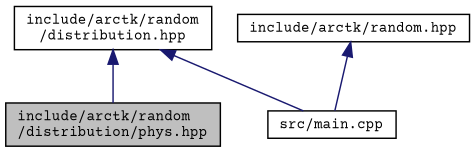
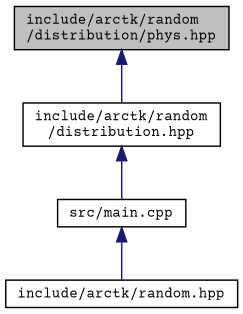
(113, 84) -> (122, 84)
(341, 84) -> (122, 261)
